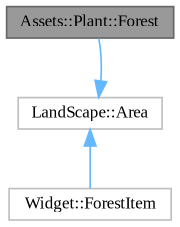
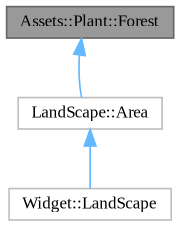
(101, 60) -> (79, 76)
(90, 204) -> (90, 204)
